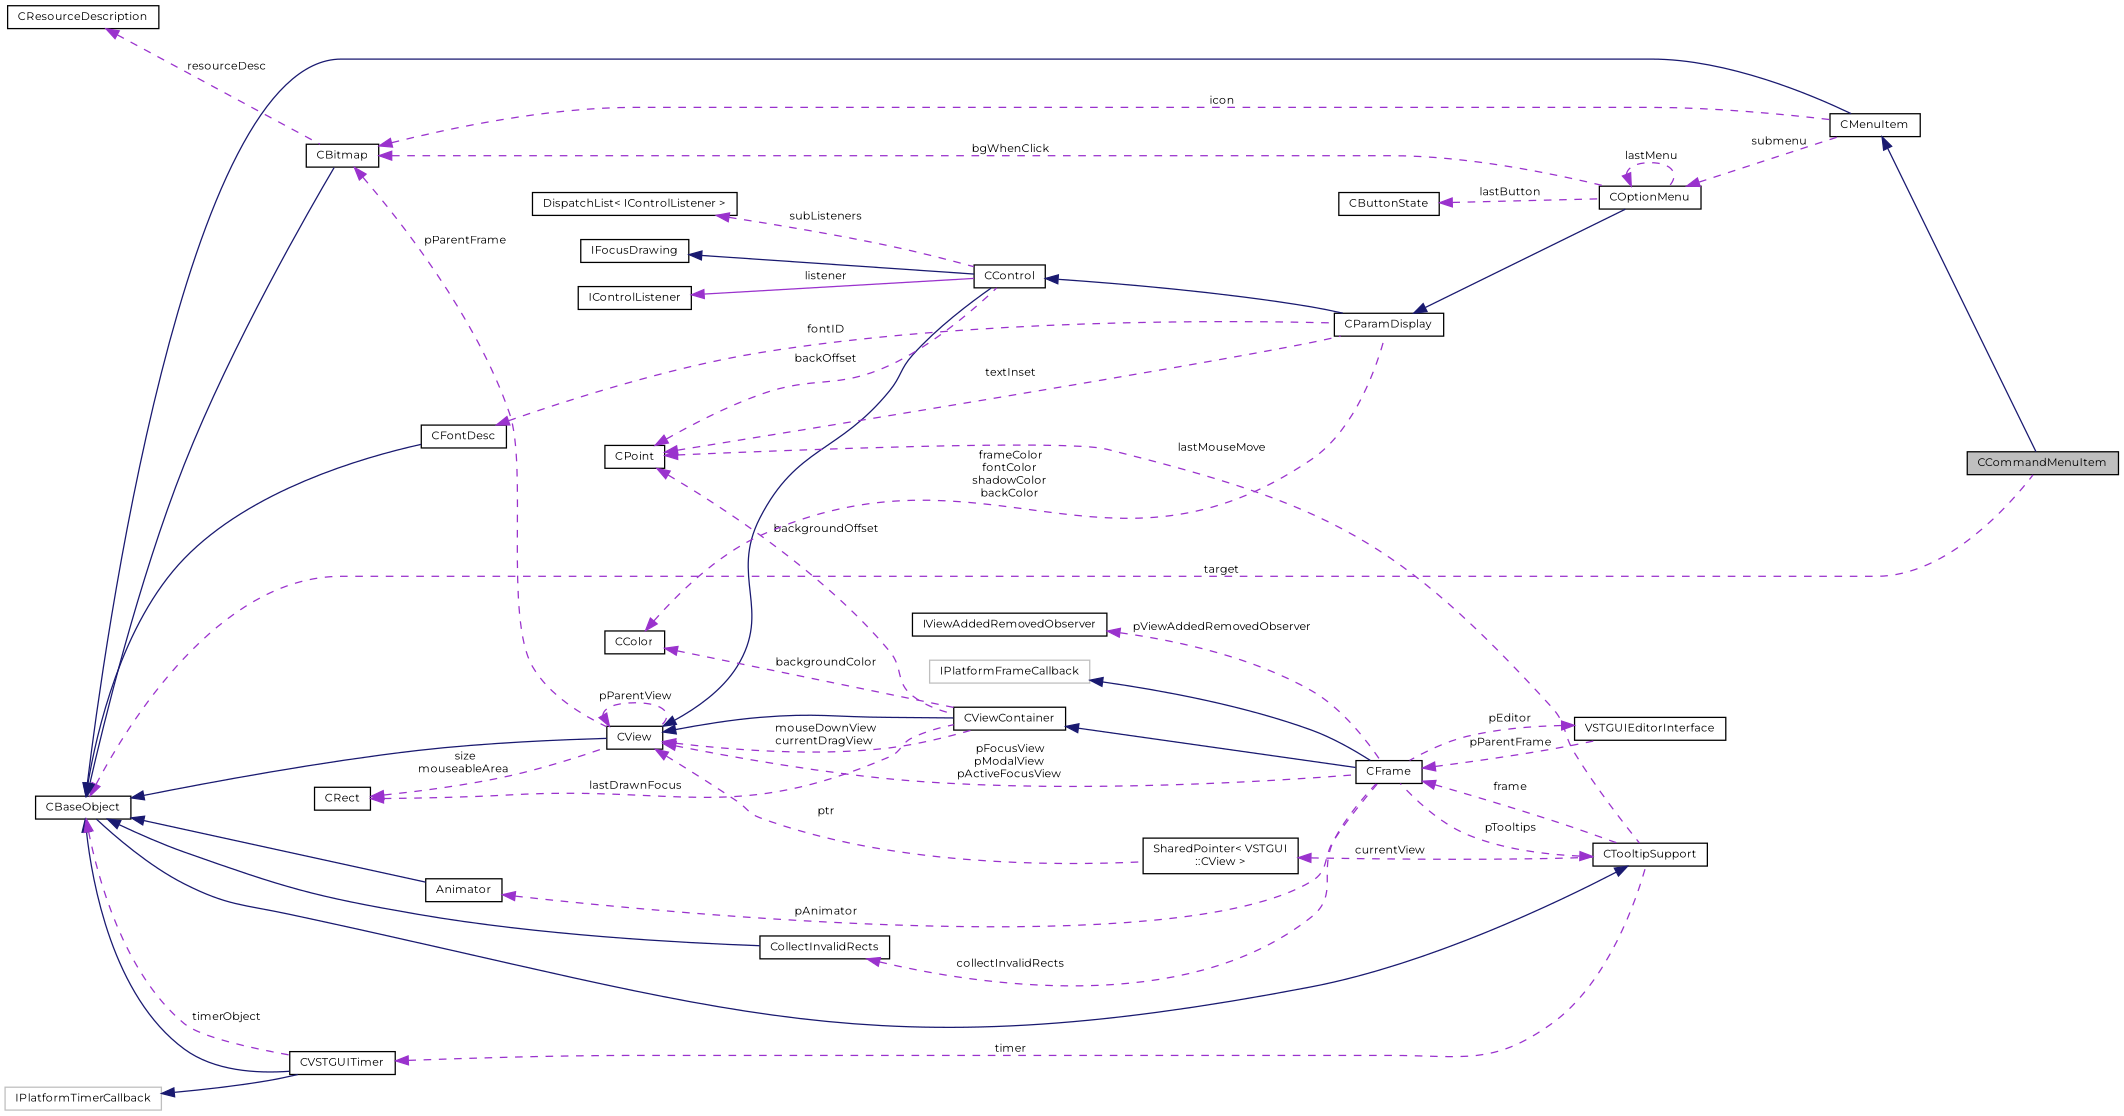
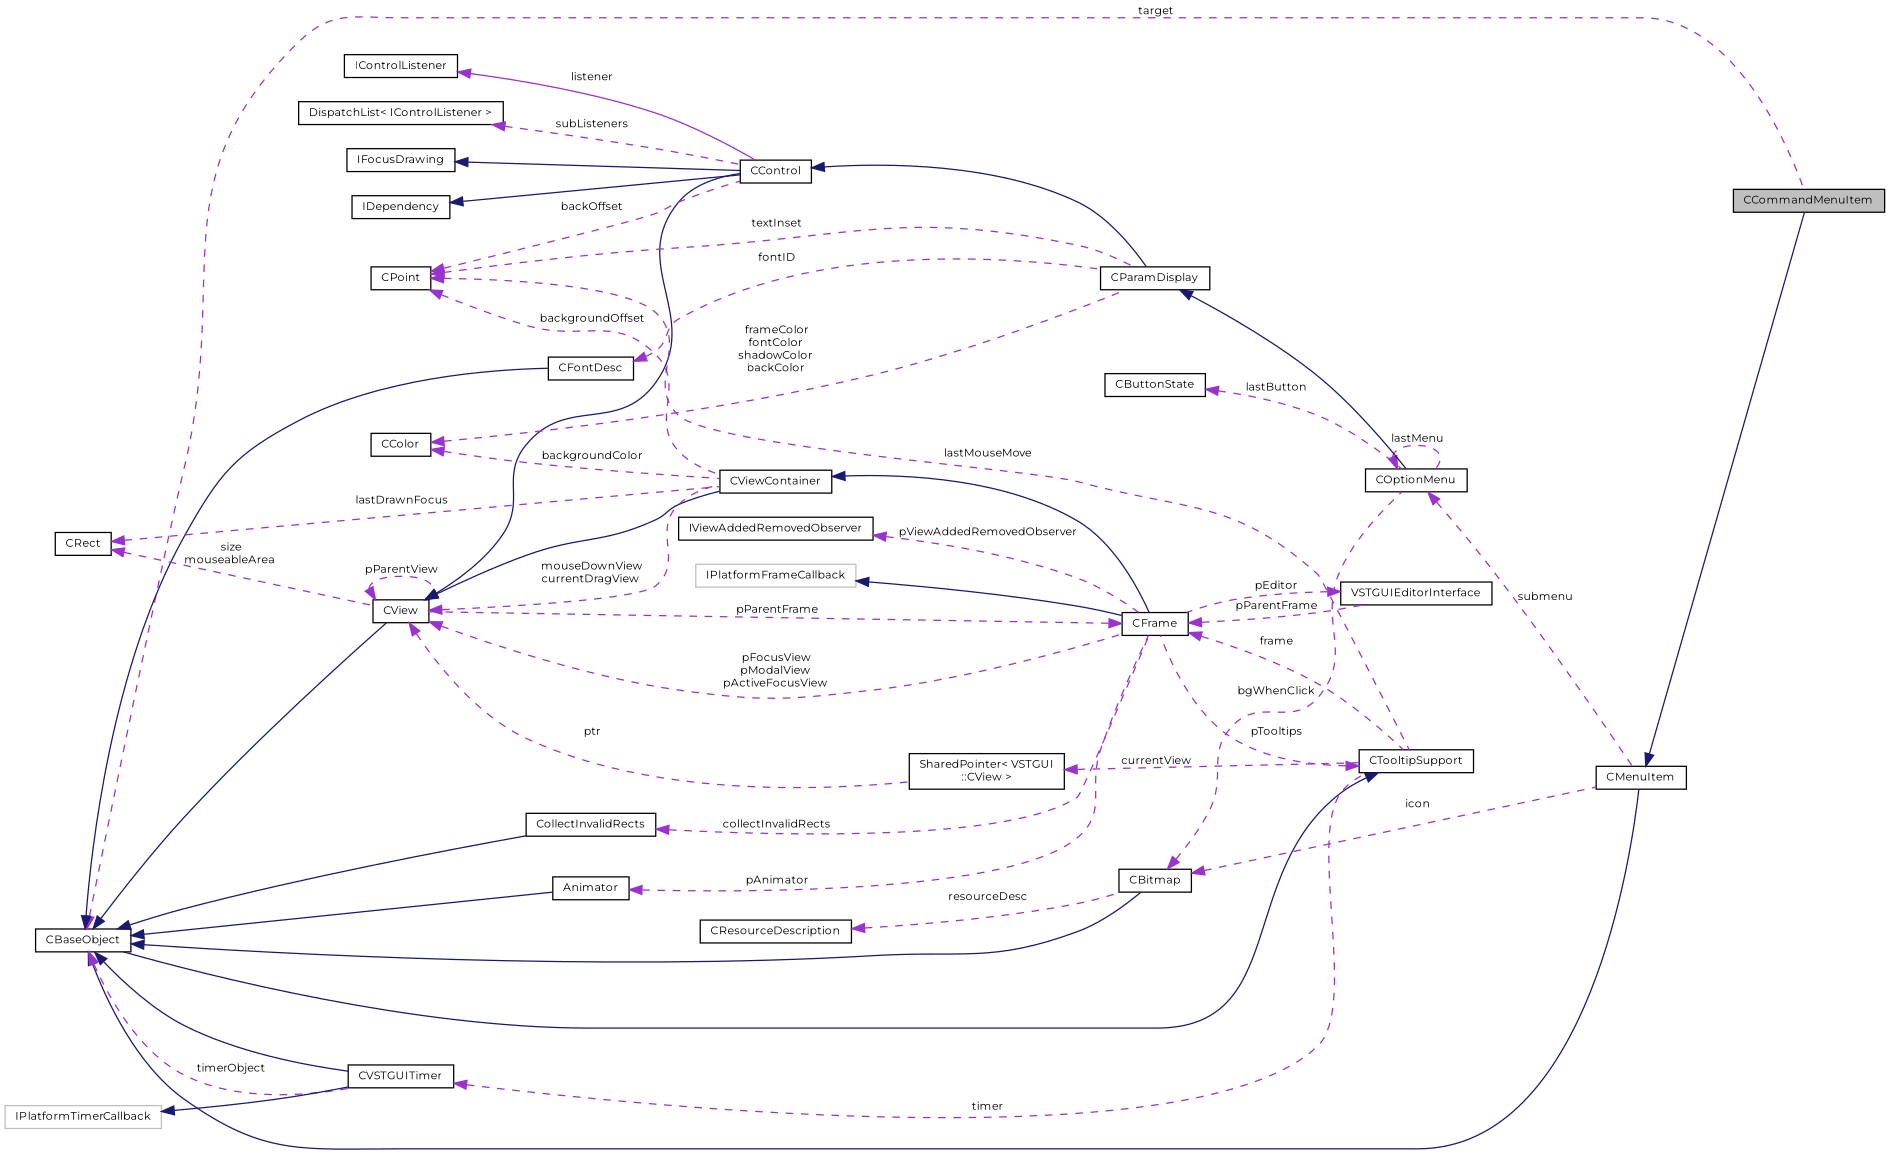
none -> (401, 207)
(516, 449) -> (769, 617)
